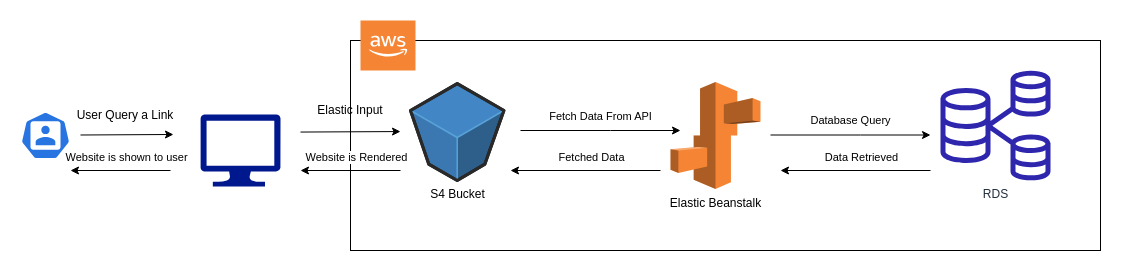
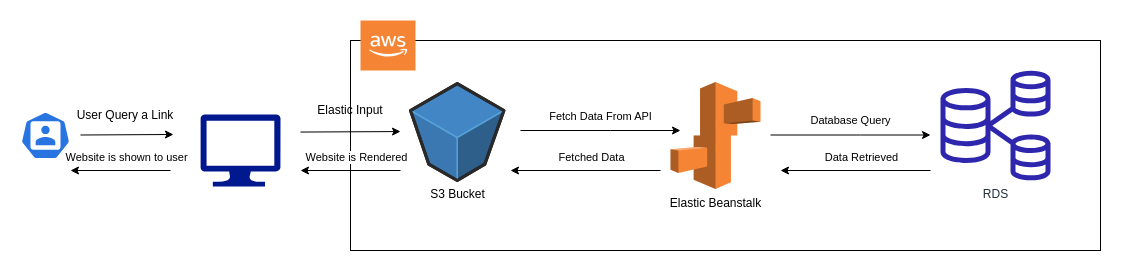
(458, 195) -> (458, 195)
